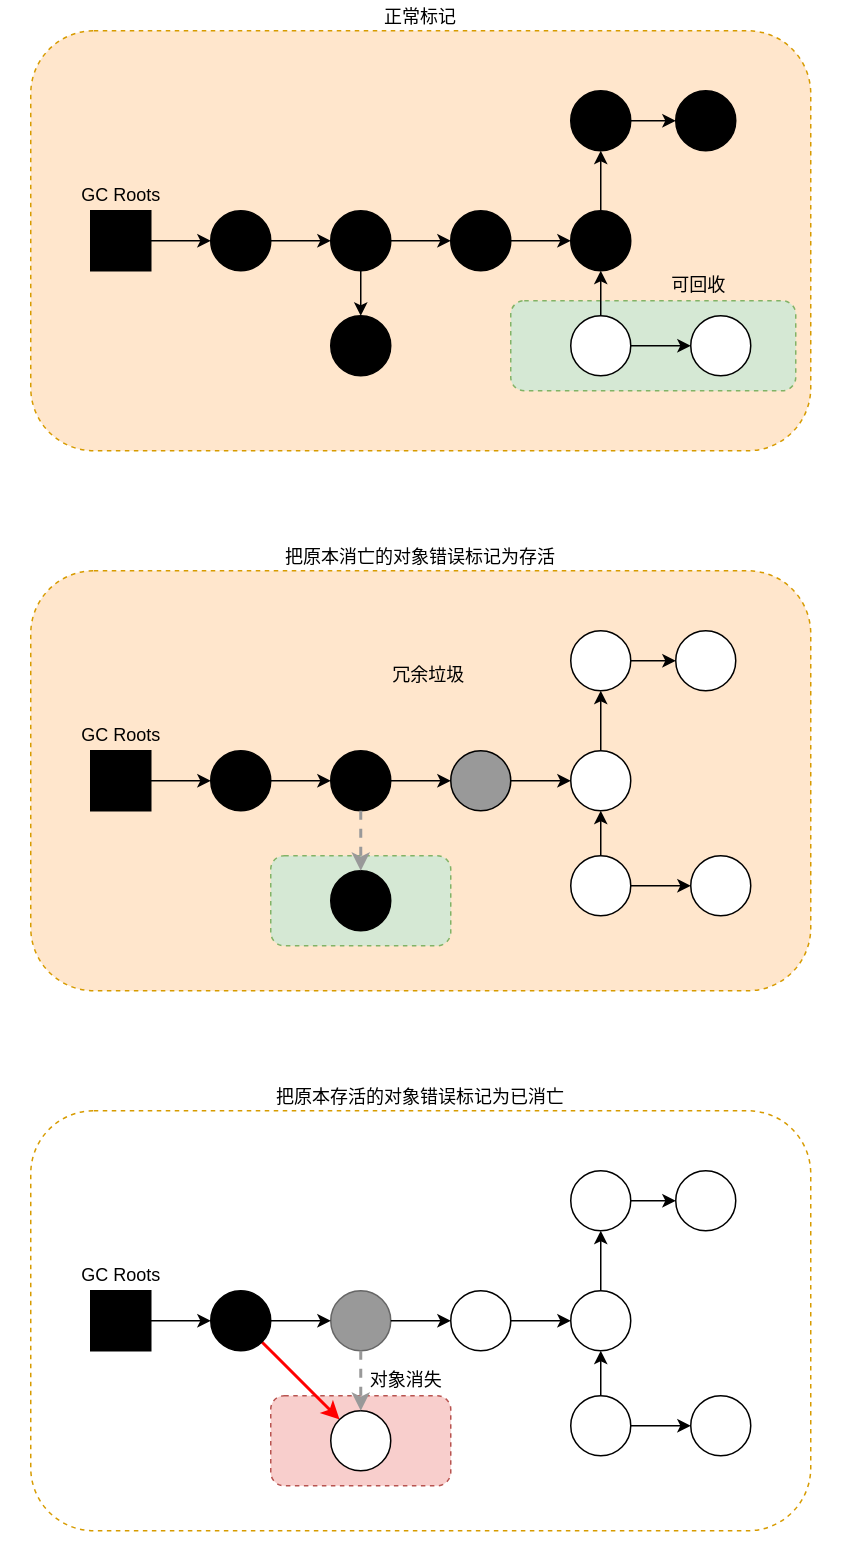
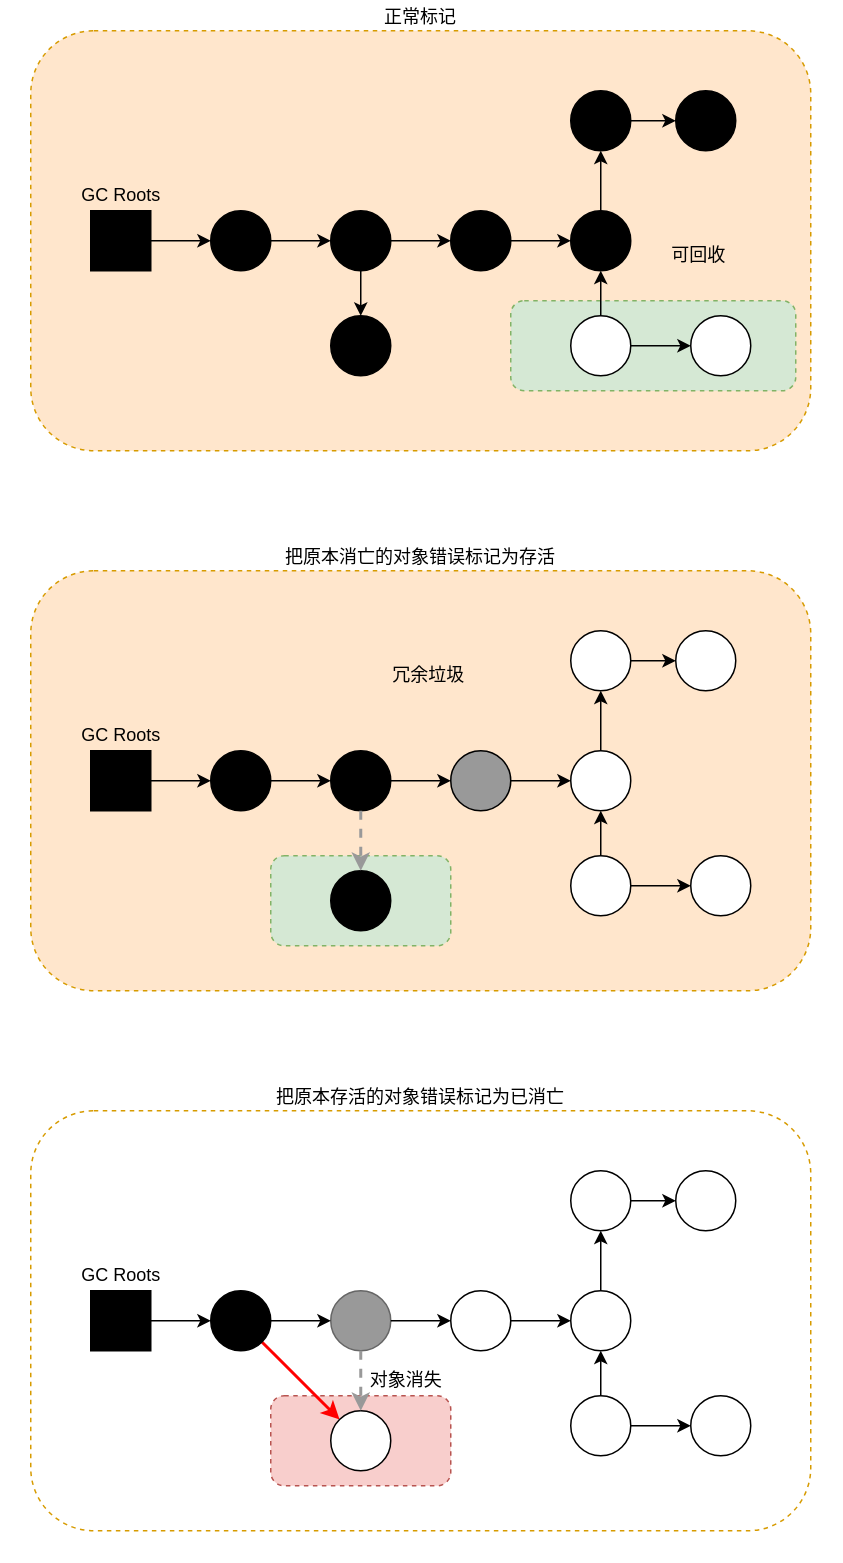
(698, 286) -> (698, 256)
